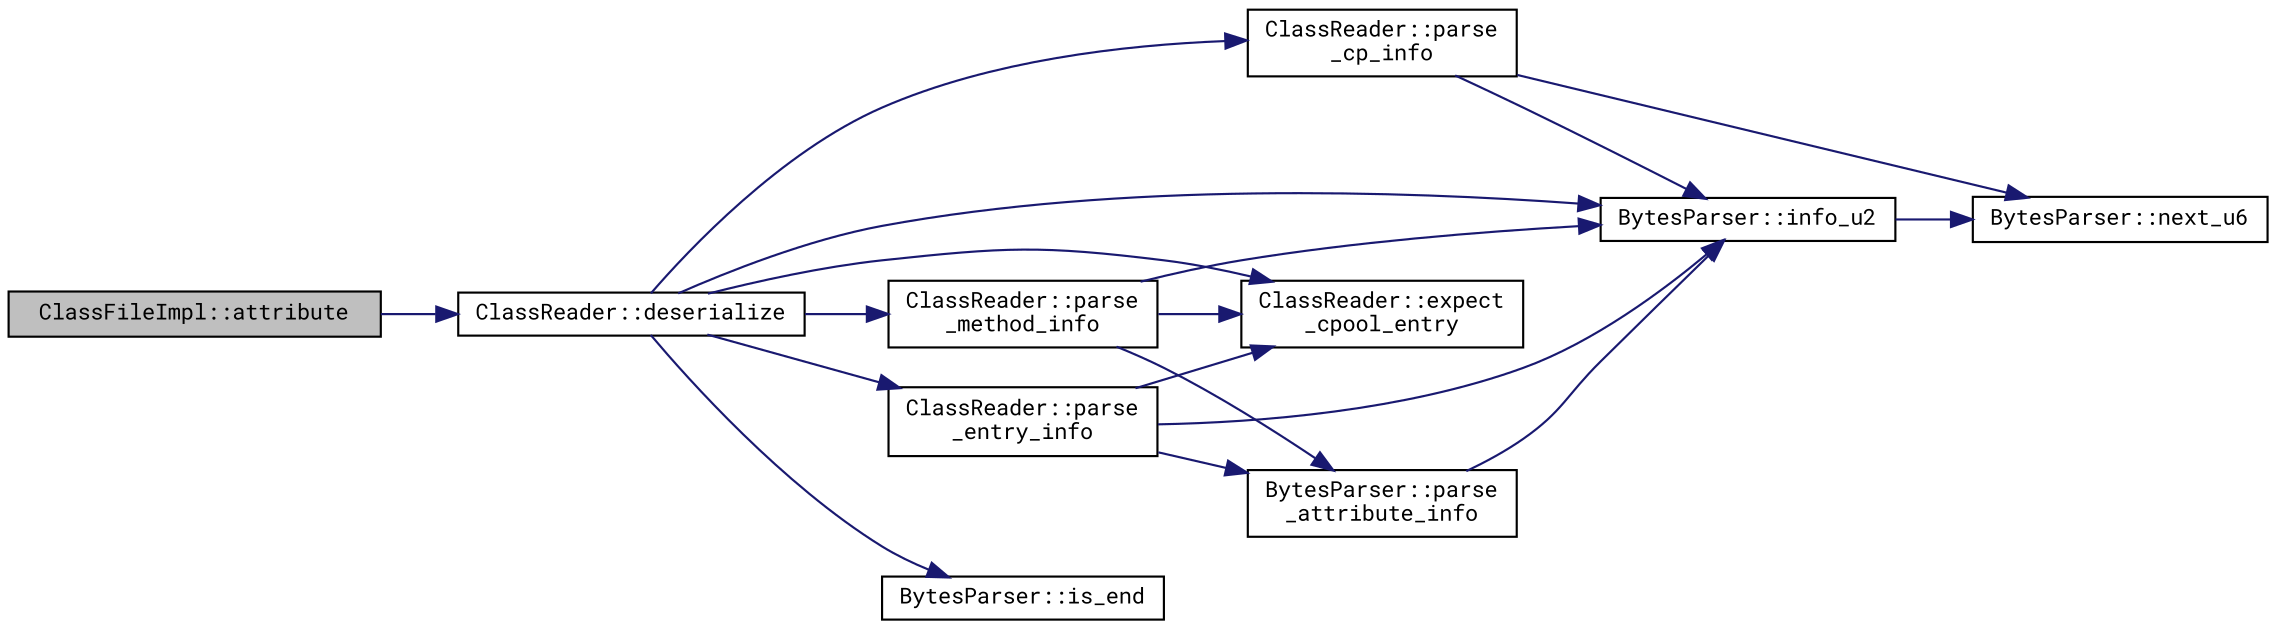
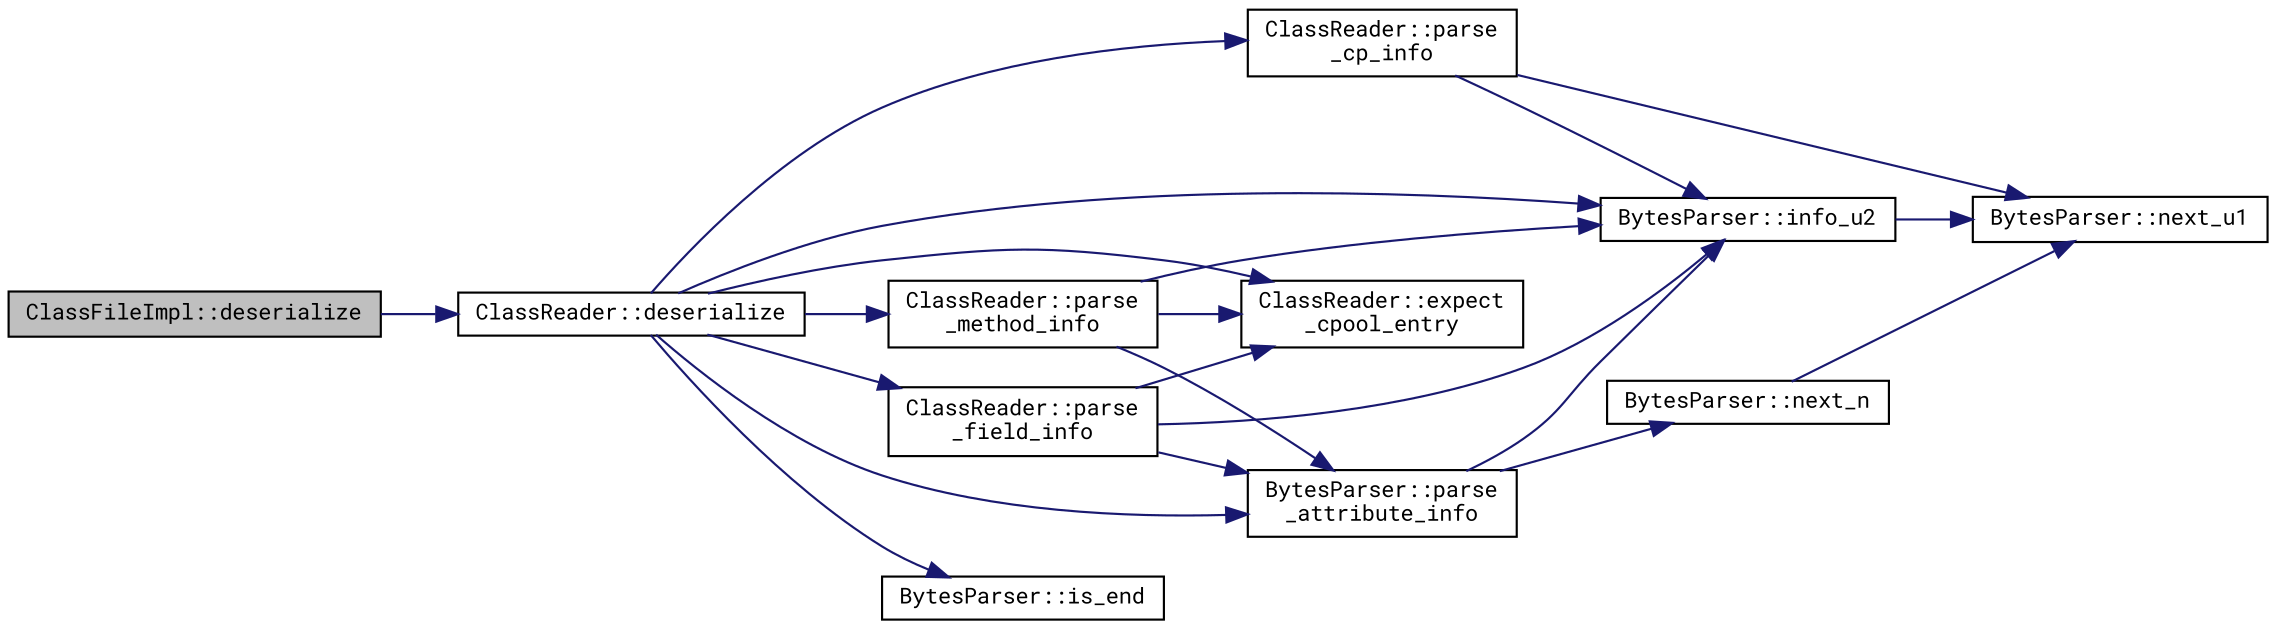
(2120, 219) -> (2120, 219)
(195, 314) -> (195, 314)
none -> (1748, 402)
(1023, 422) -> (1023, 422)
none -> (921, 487)
